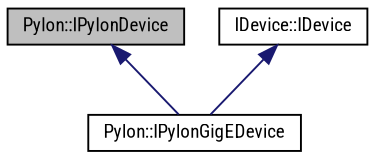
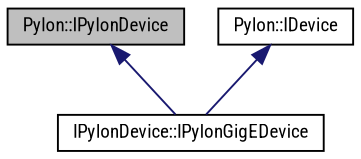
(293, 27) -> (286, 27)
(195, 133) -> (191, 133)
